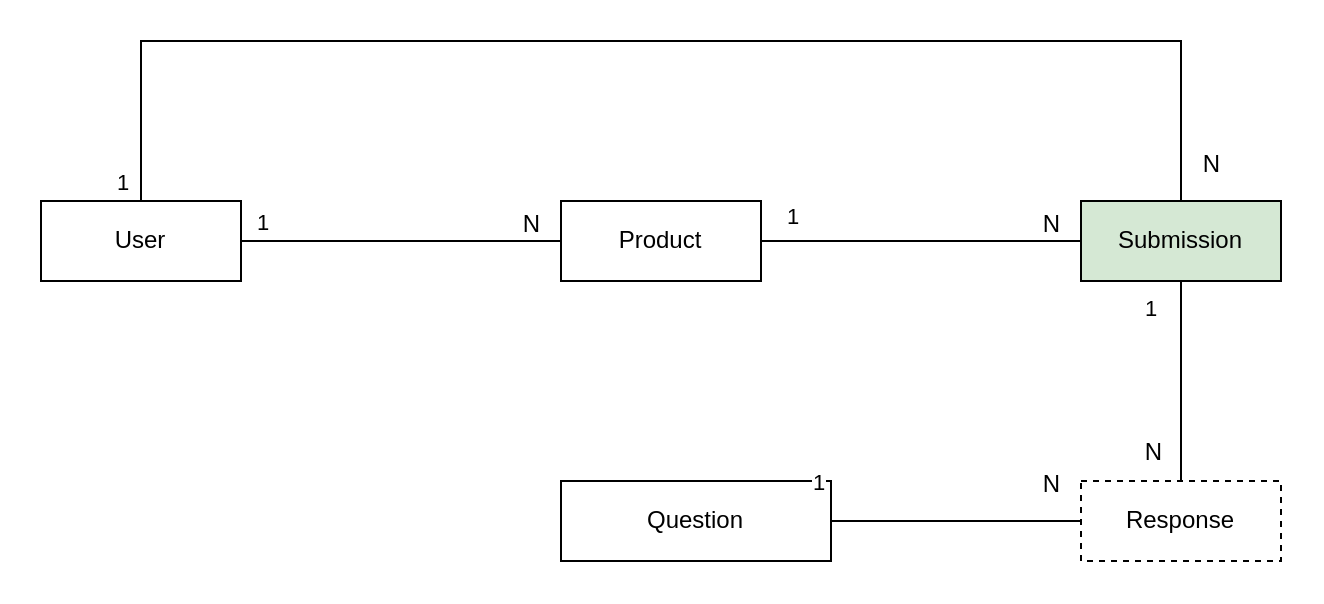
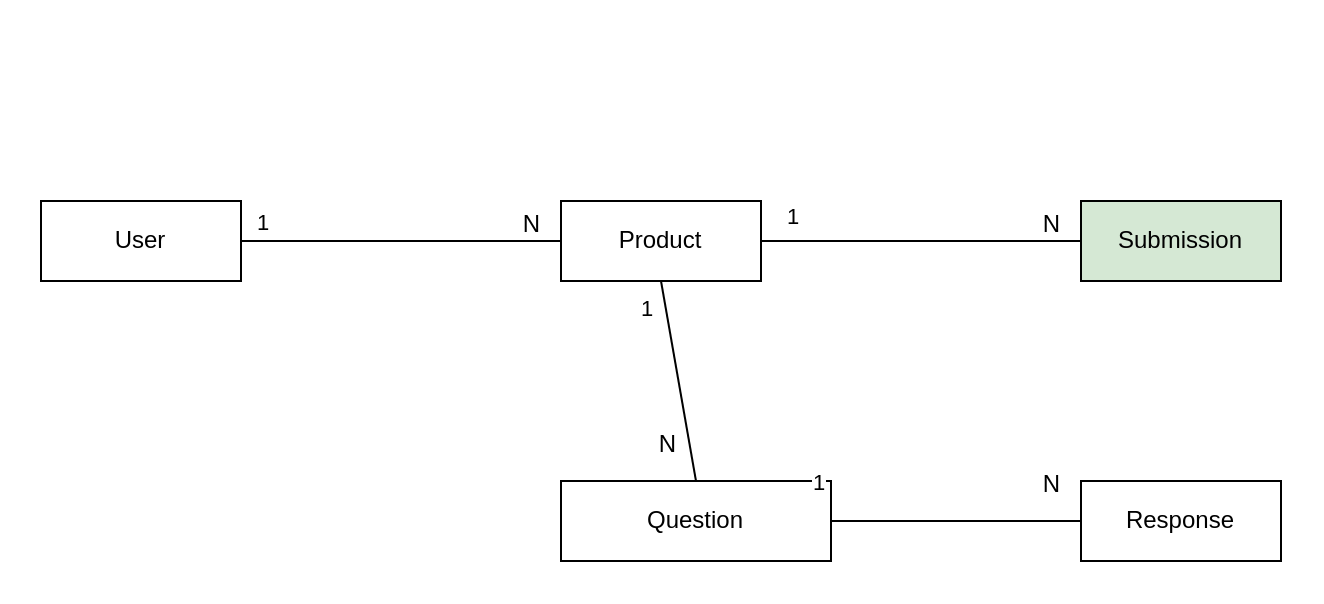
(661, 41) -> none
none -> (678, 381)
(1181, 381) -> none
(1181, 521) -> (1181, 521)
